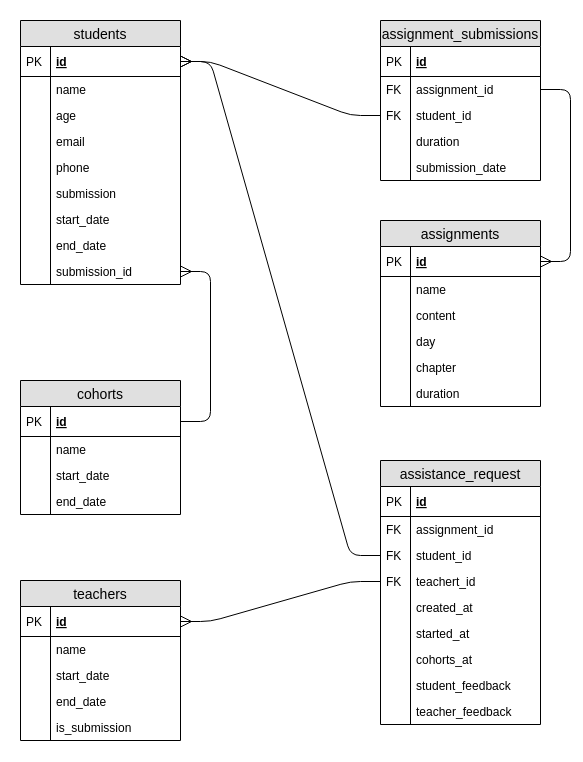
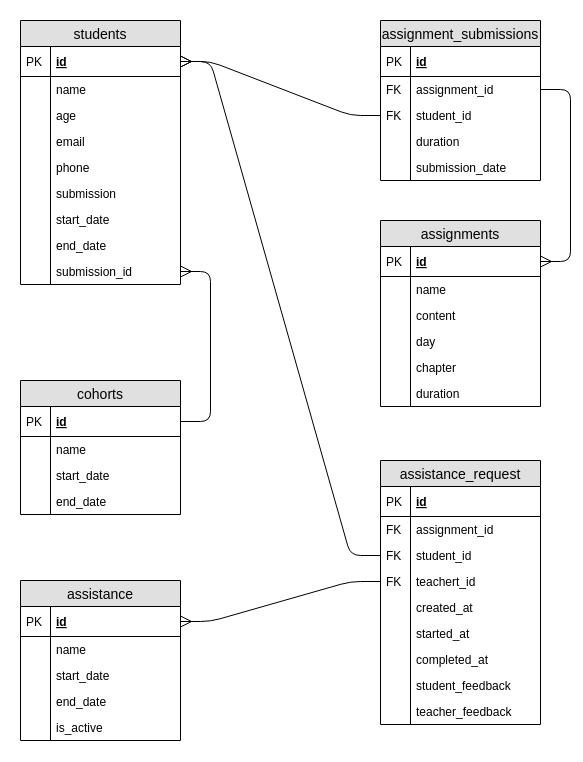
(100, 594) -> (100, 594)
(450, 660) -> (455, 660)
(95, 728) -> (83, 728)
